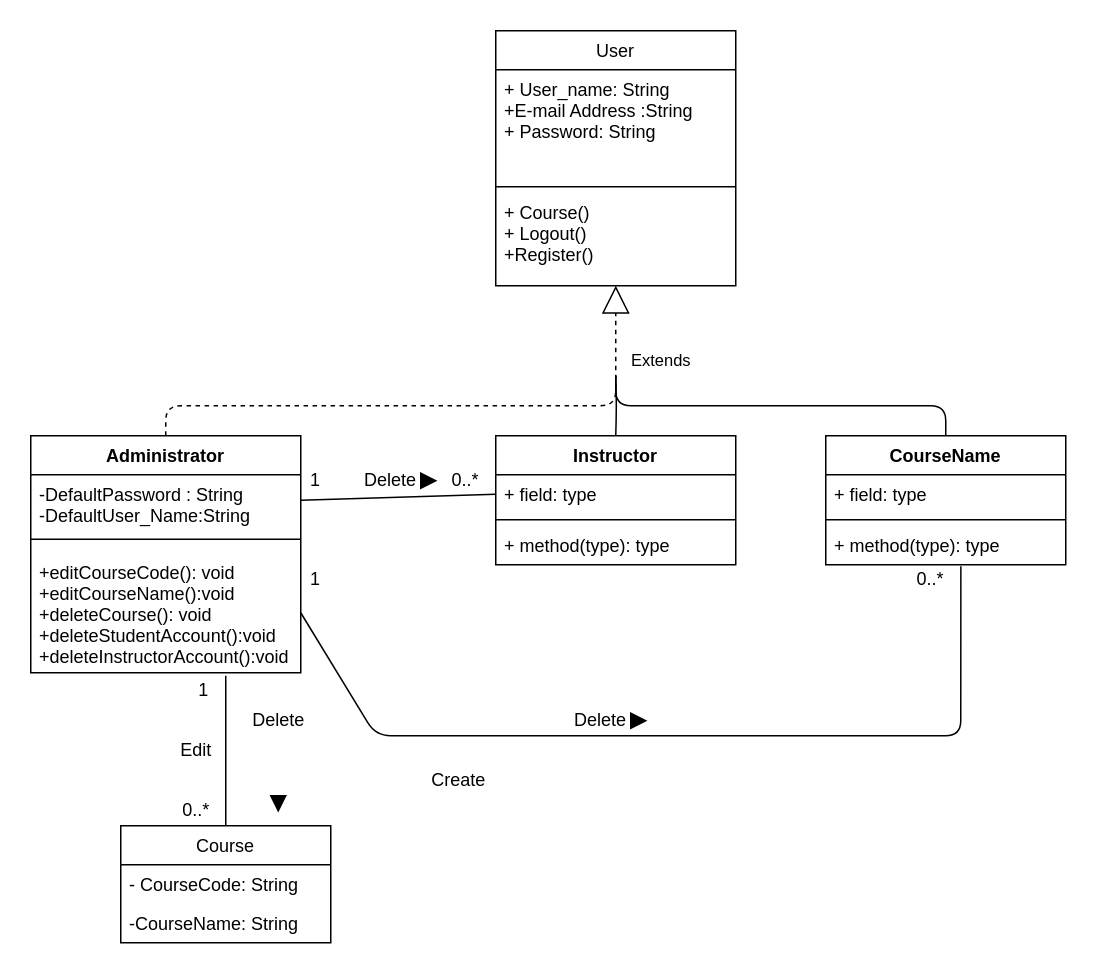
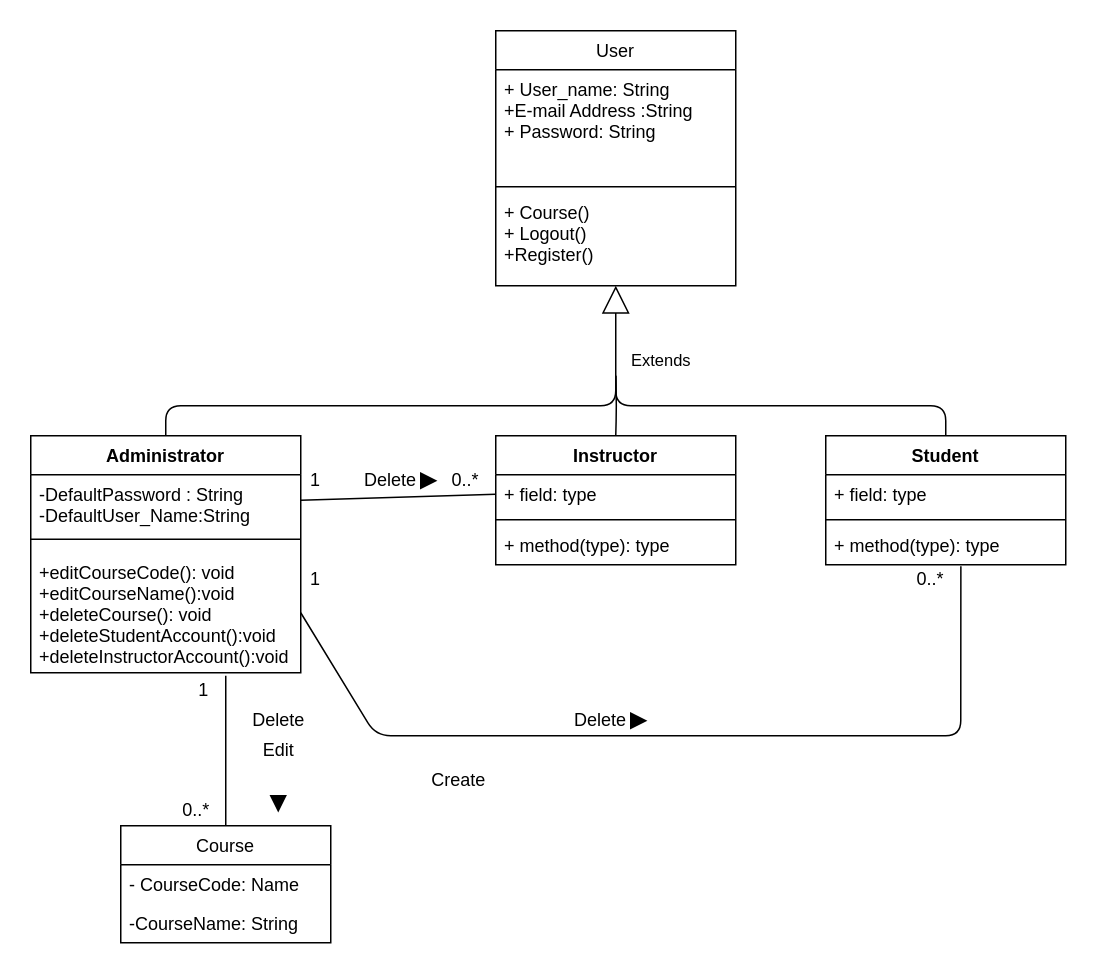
(382, 406) -> (382, 406)
(945, 456) -> (945, 456)
(196, 751) -> (278, 751)
(220, 885) -> (213, 885)
